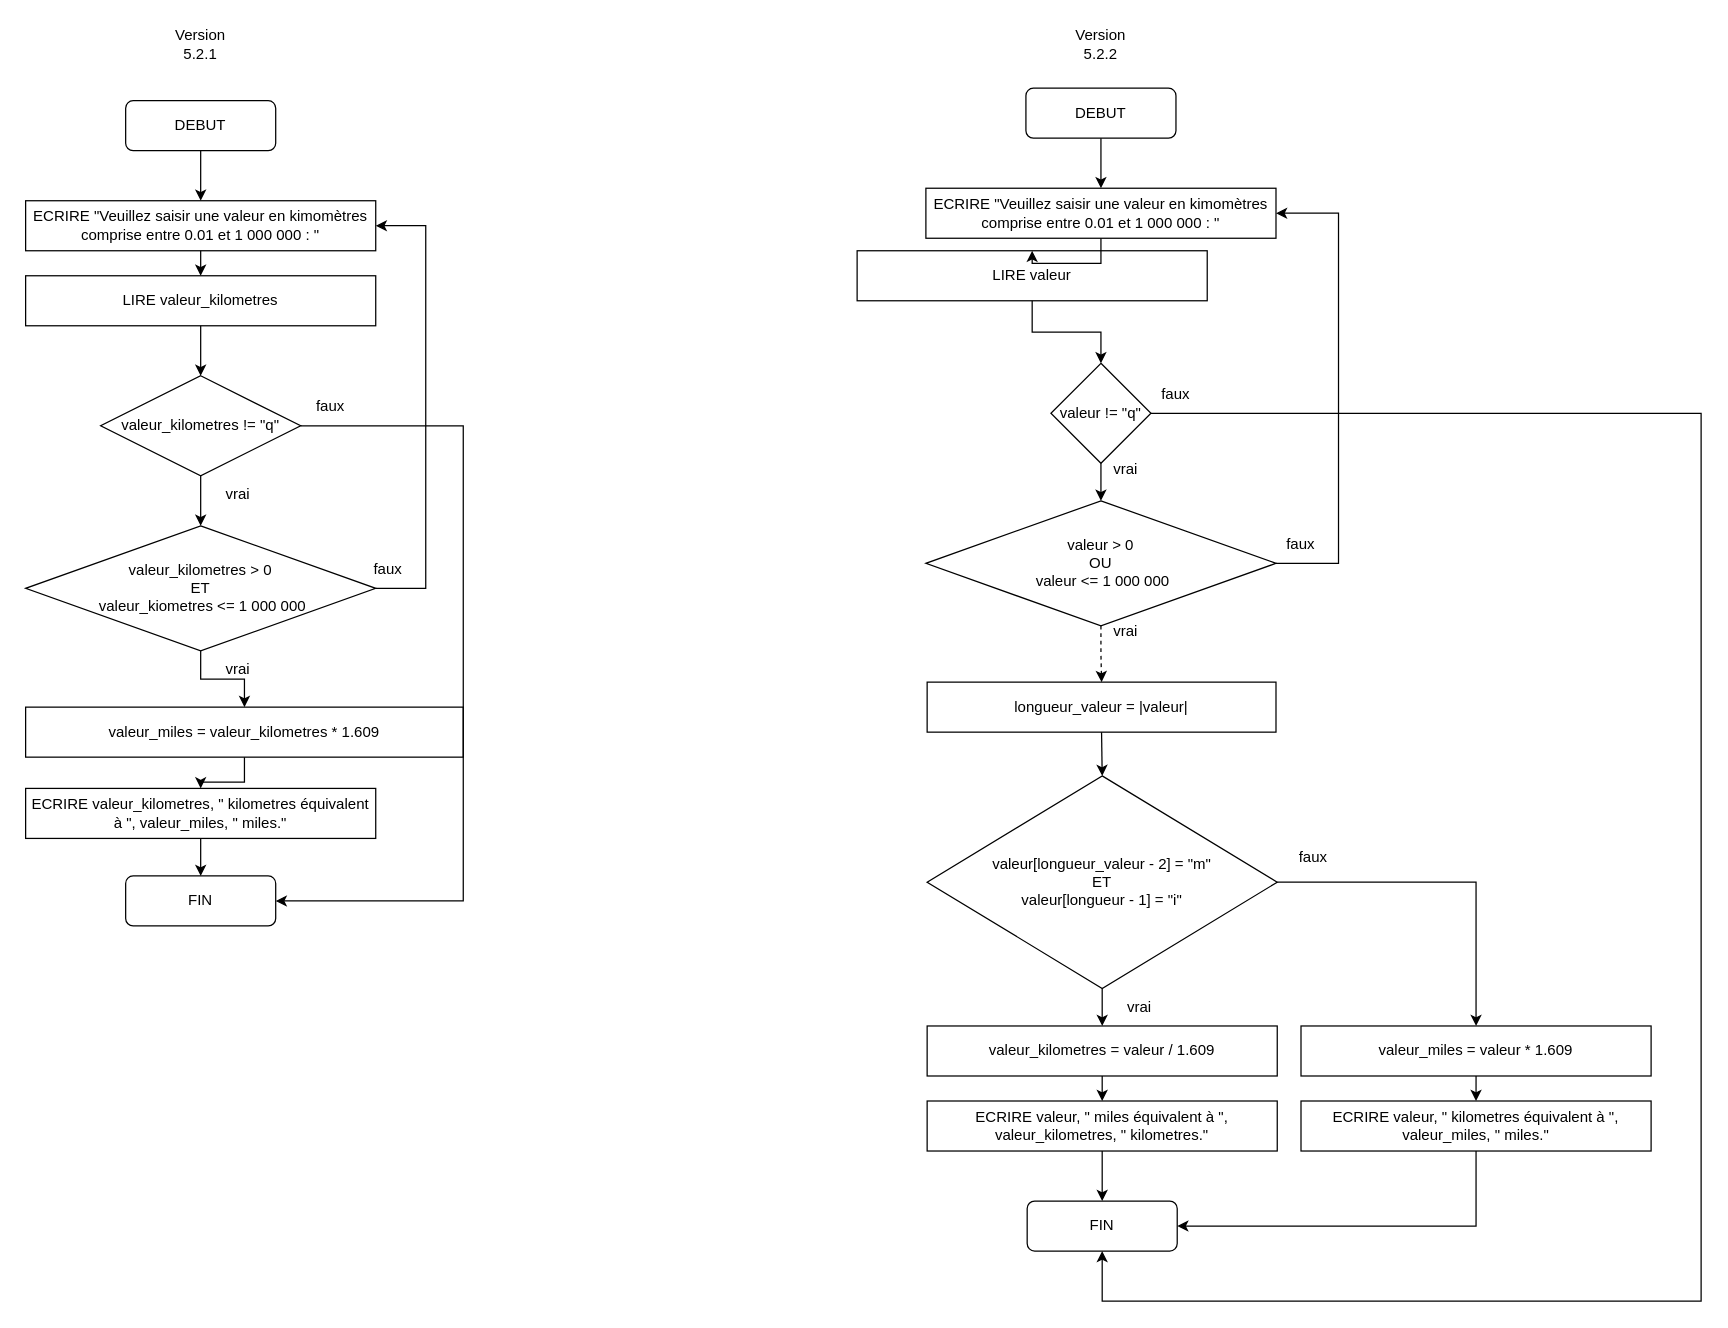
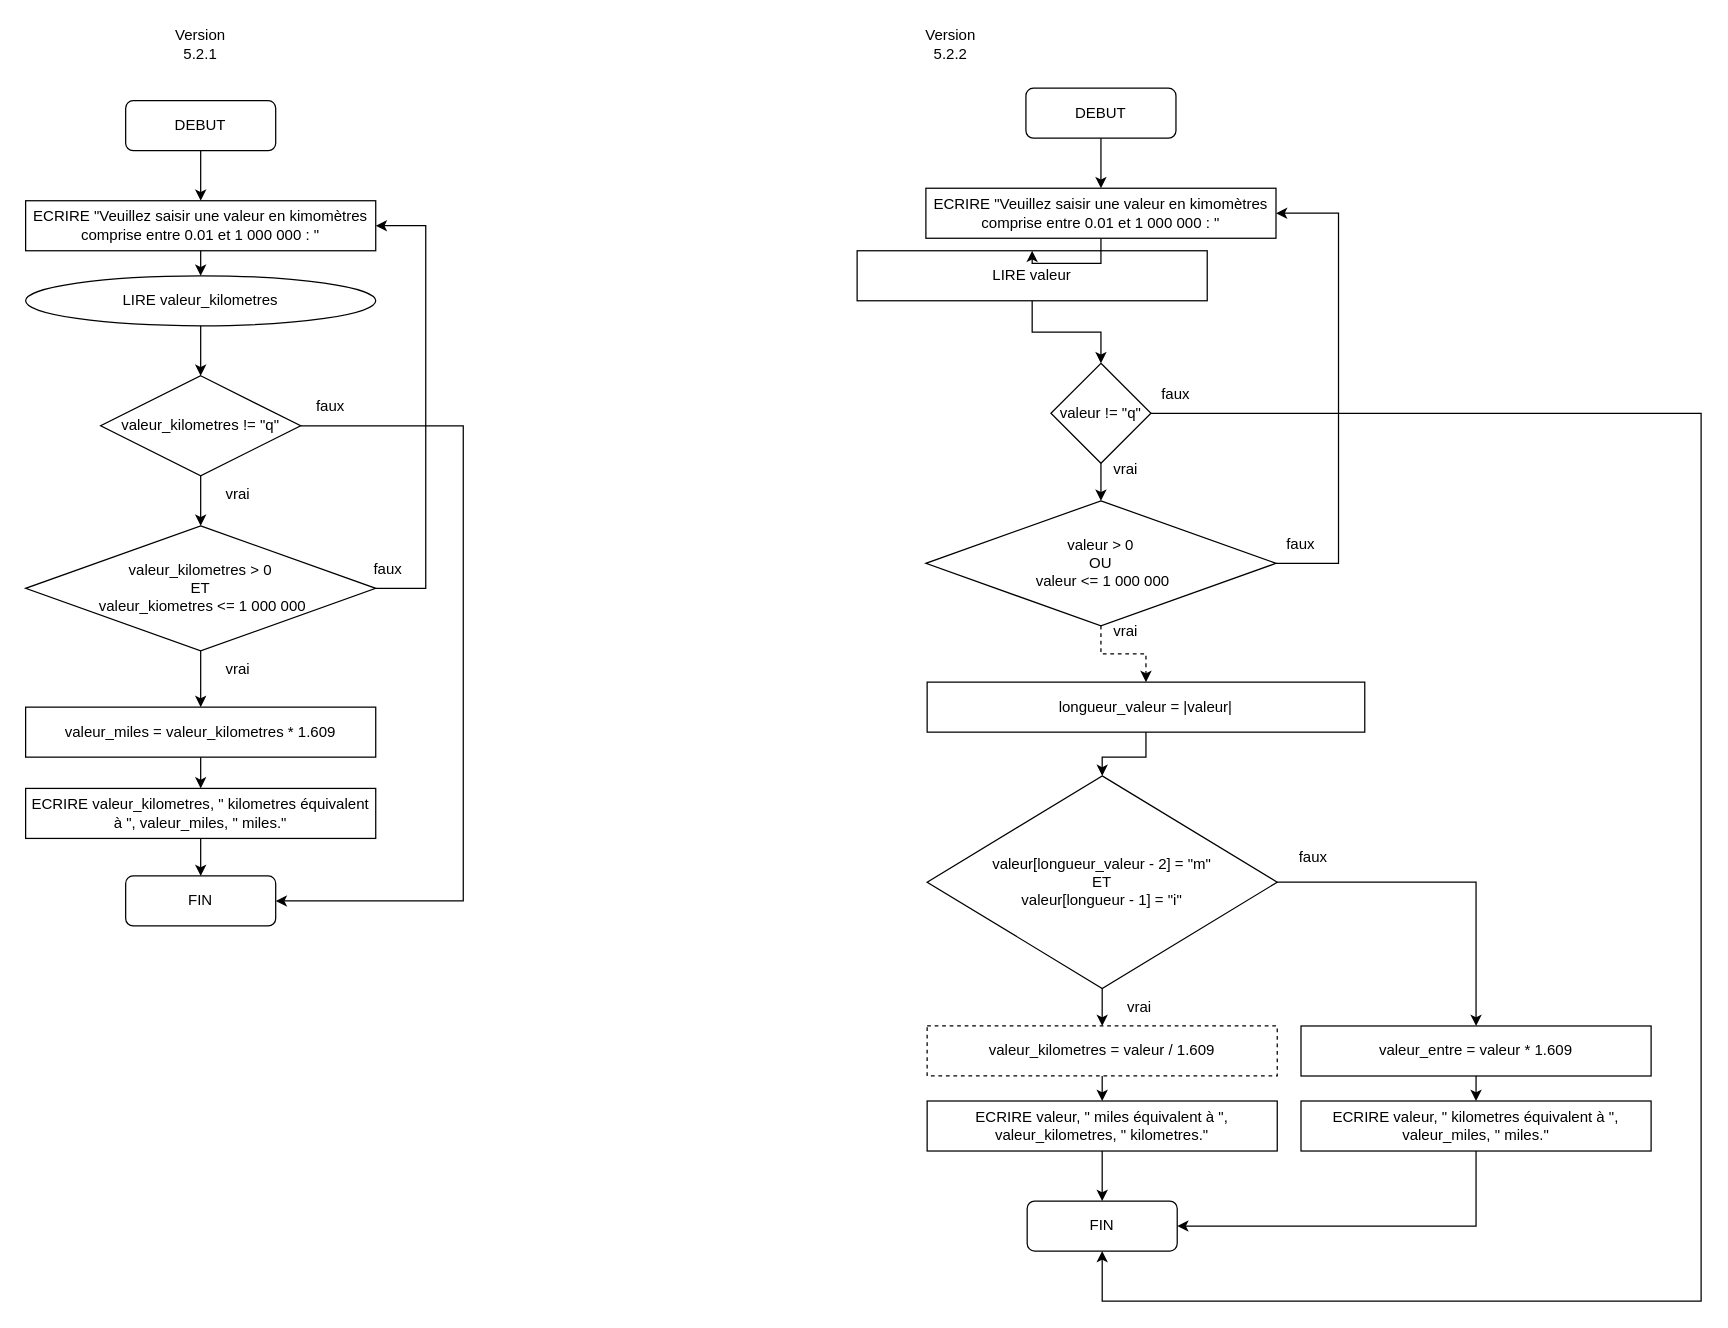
(1101, 44) -> (951, 44)
(201, 301) -> (201, 301)
(1101, 707) -> (1146, 707)
(244, 732) -> (201, 732)
(1102, 1051) -> (1102, 1051)
(1476, 1051) -> (1476, 1051)
